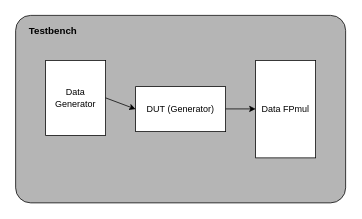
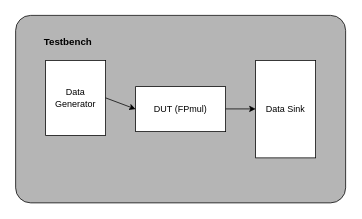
(53, 30) -> (68, 42)
(180, 109) -> (180, 109)
(285, 109) -> (285, 109)
